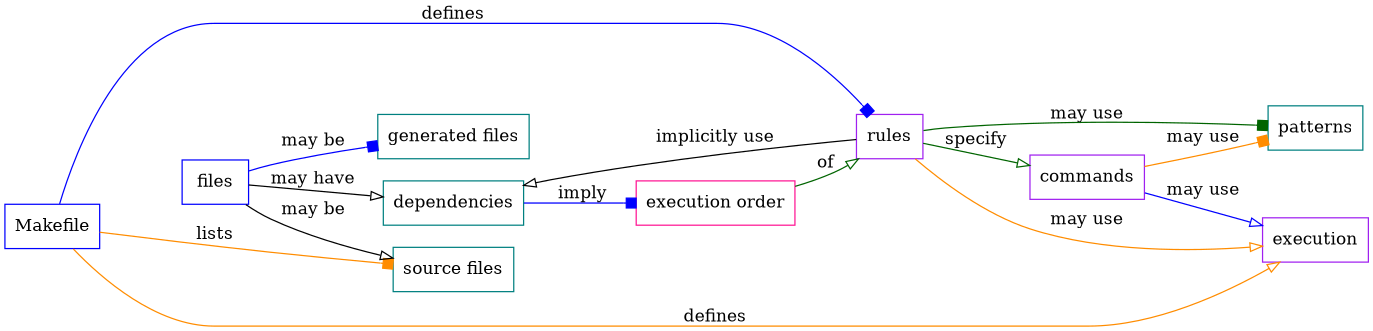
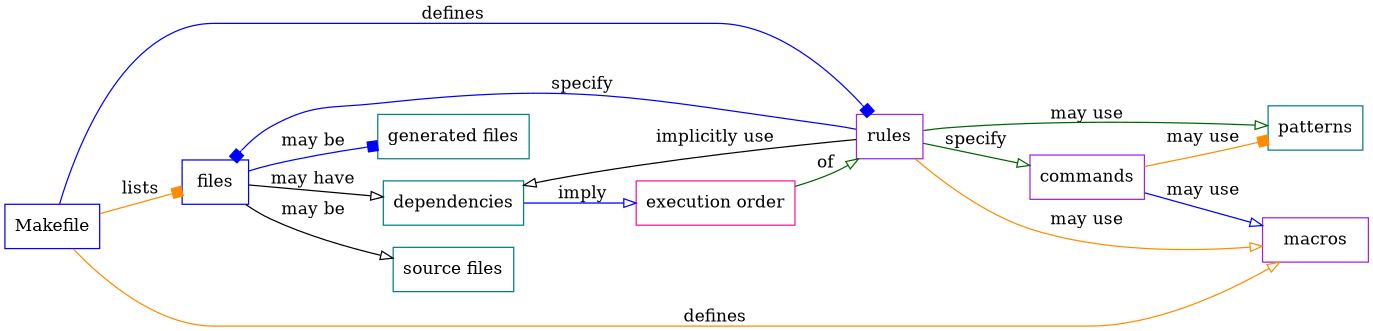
none -> (544, 94)
(1089, 122) -> (1089, 122)
(574, 203) -> (574, 203)
(1315, 240) -> (1315, 240)
(240, 249) -> (135, 204)
